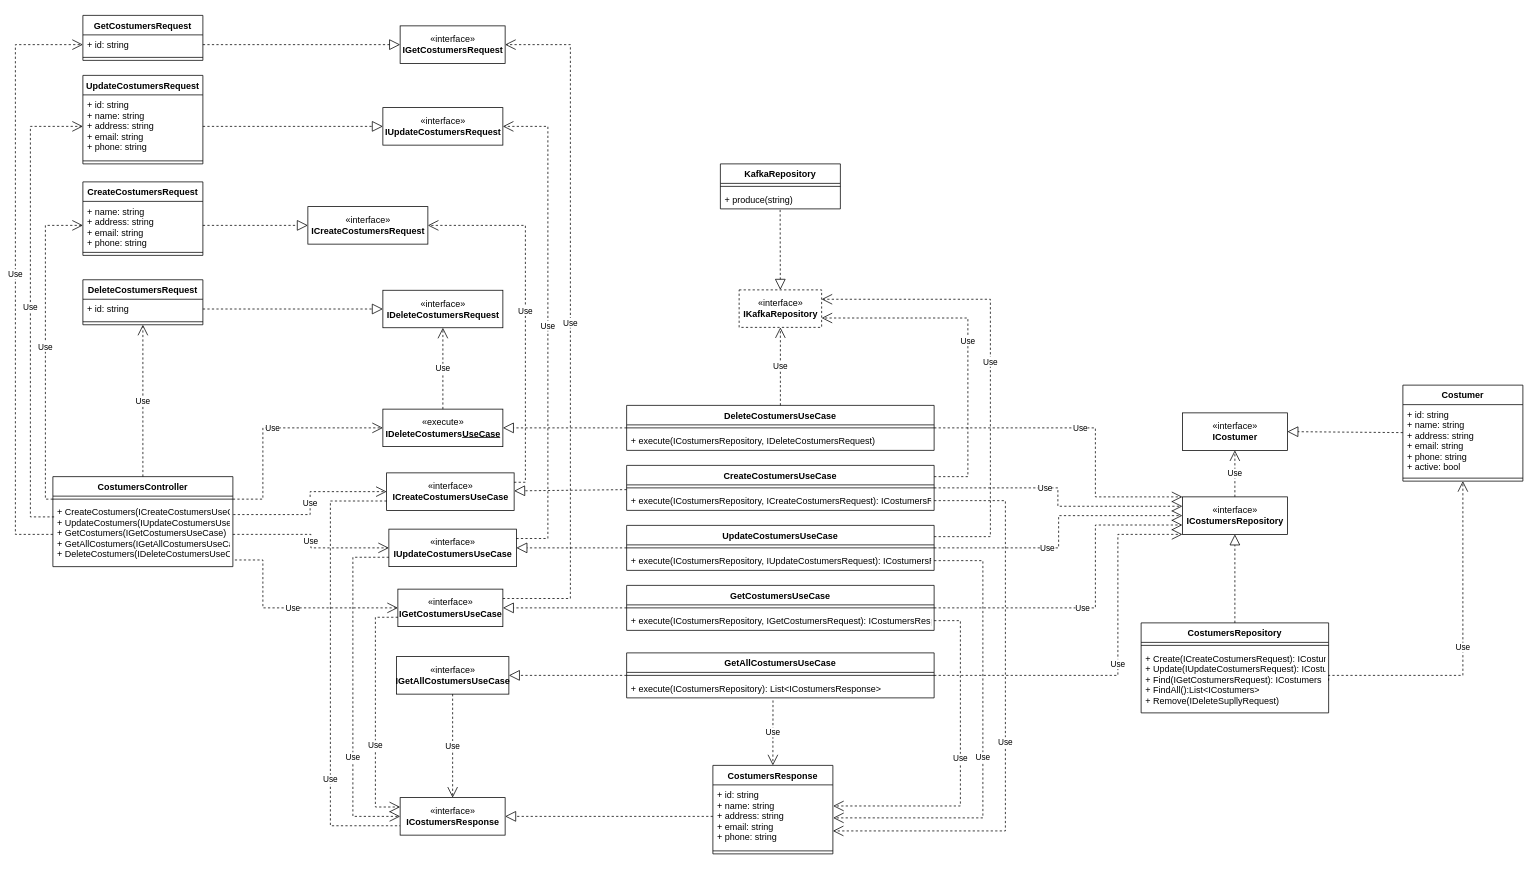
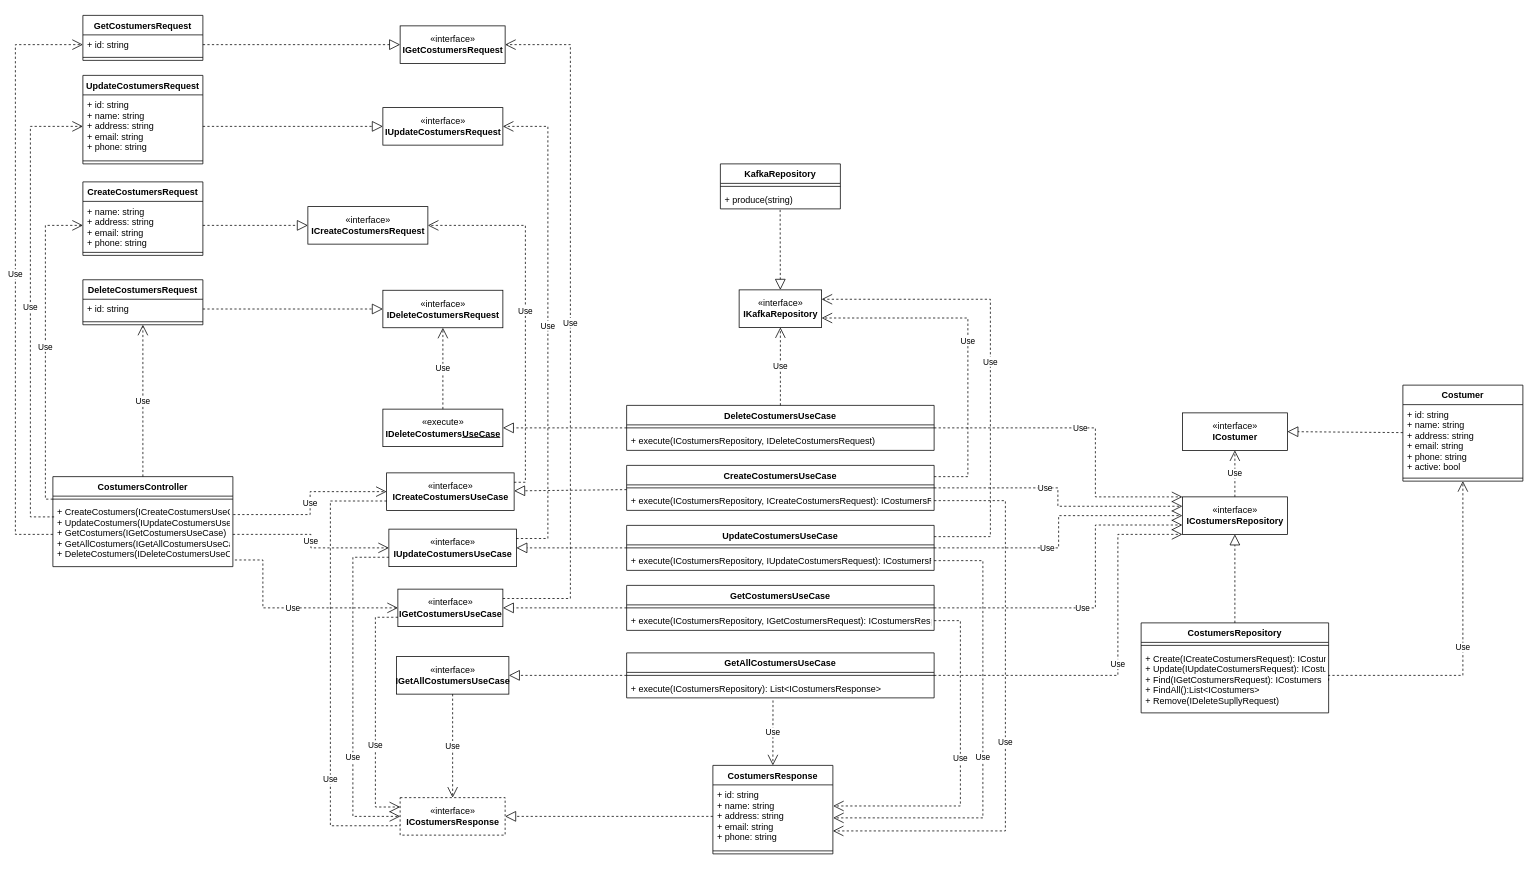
(780, 309) -> (780, 309)
(272, 428) -> none
(453, 816) -> (453, 816)
